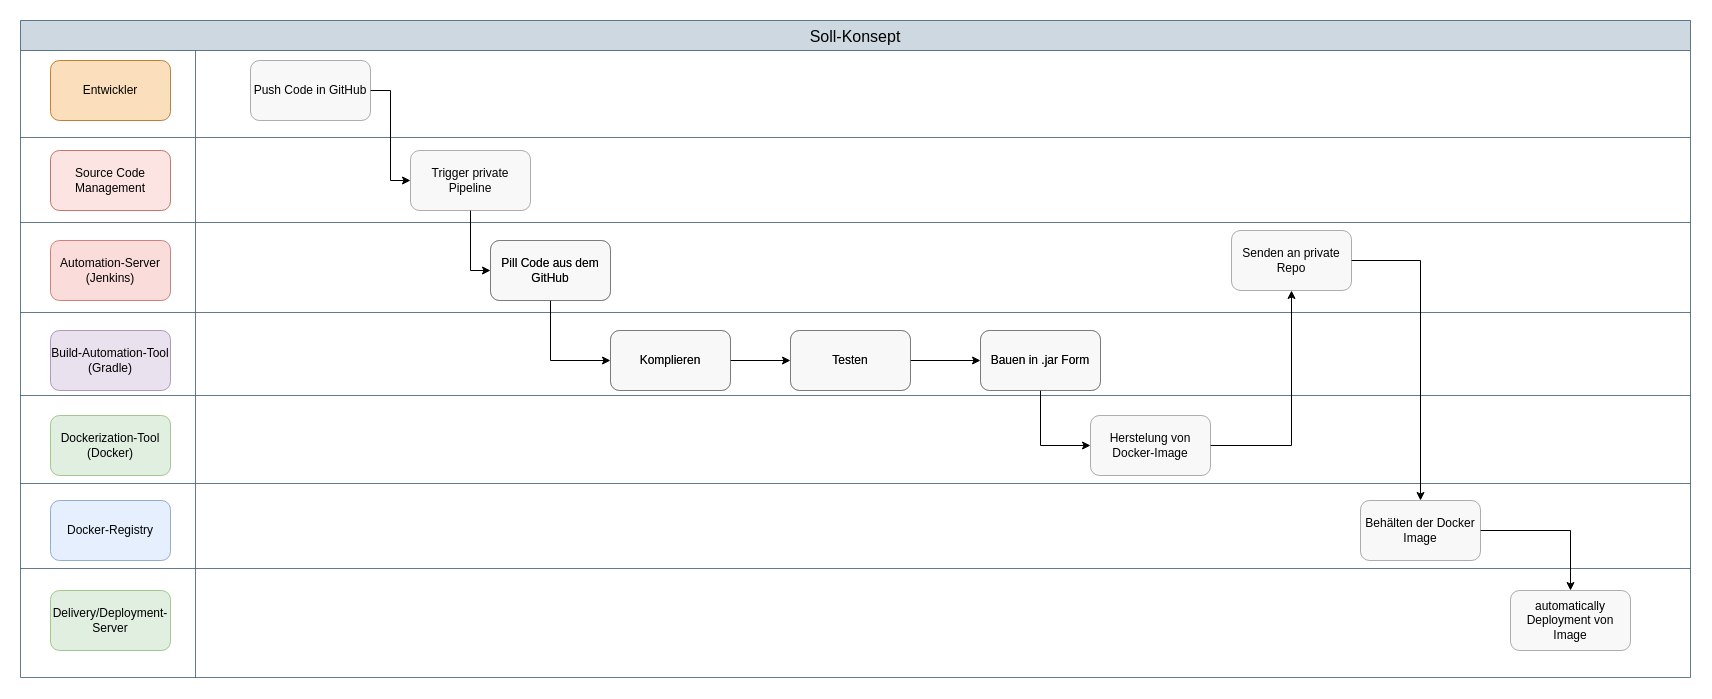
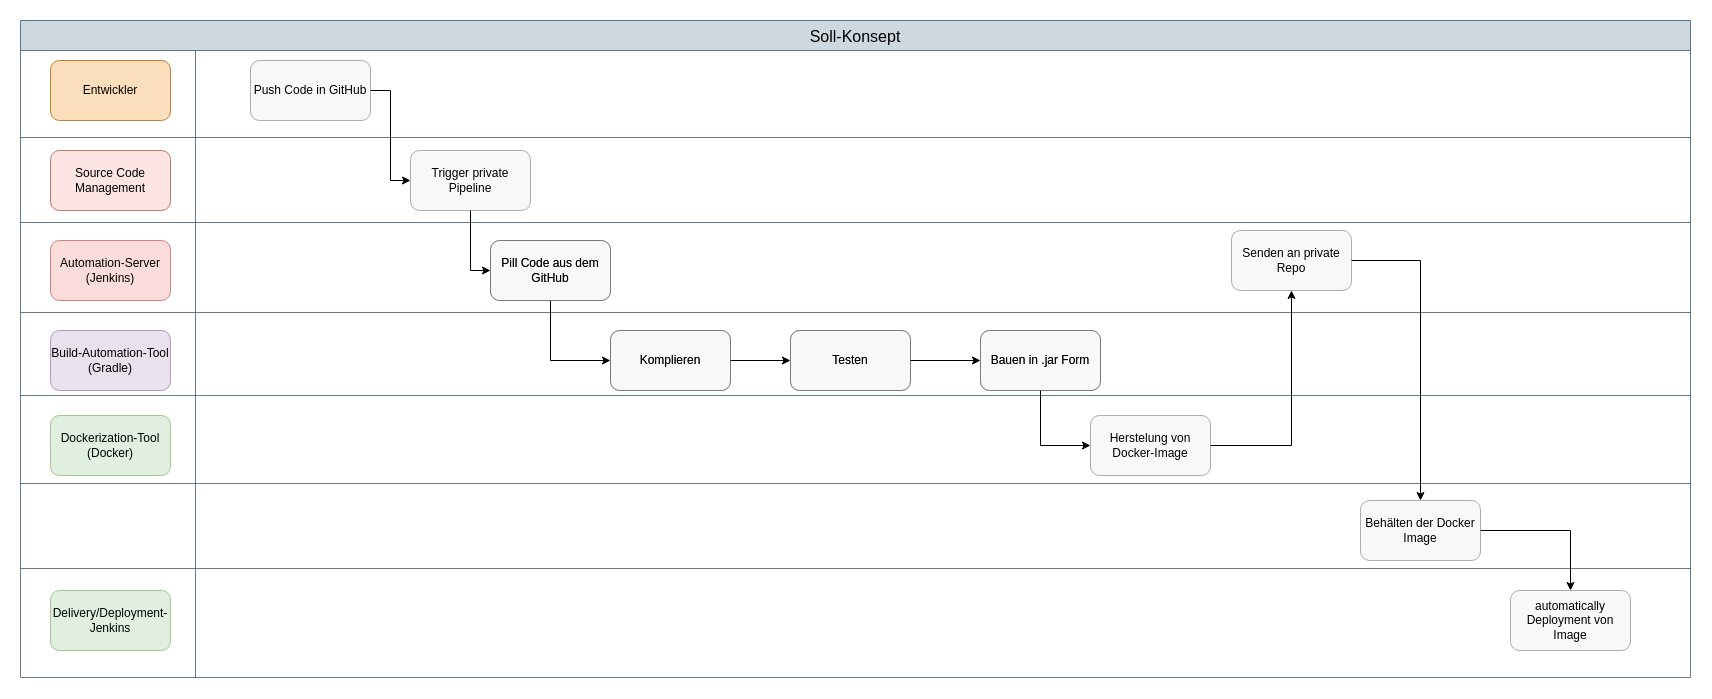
(111, 531) -> none
(111, 621) -> (111, 621)
